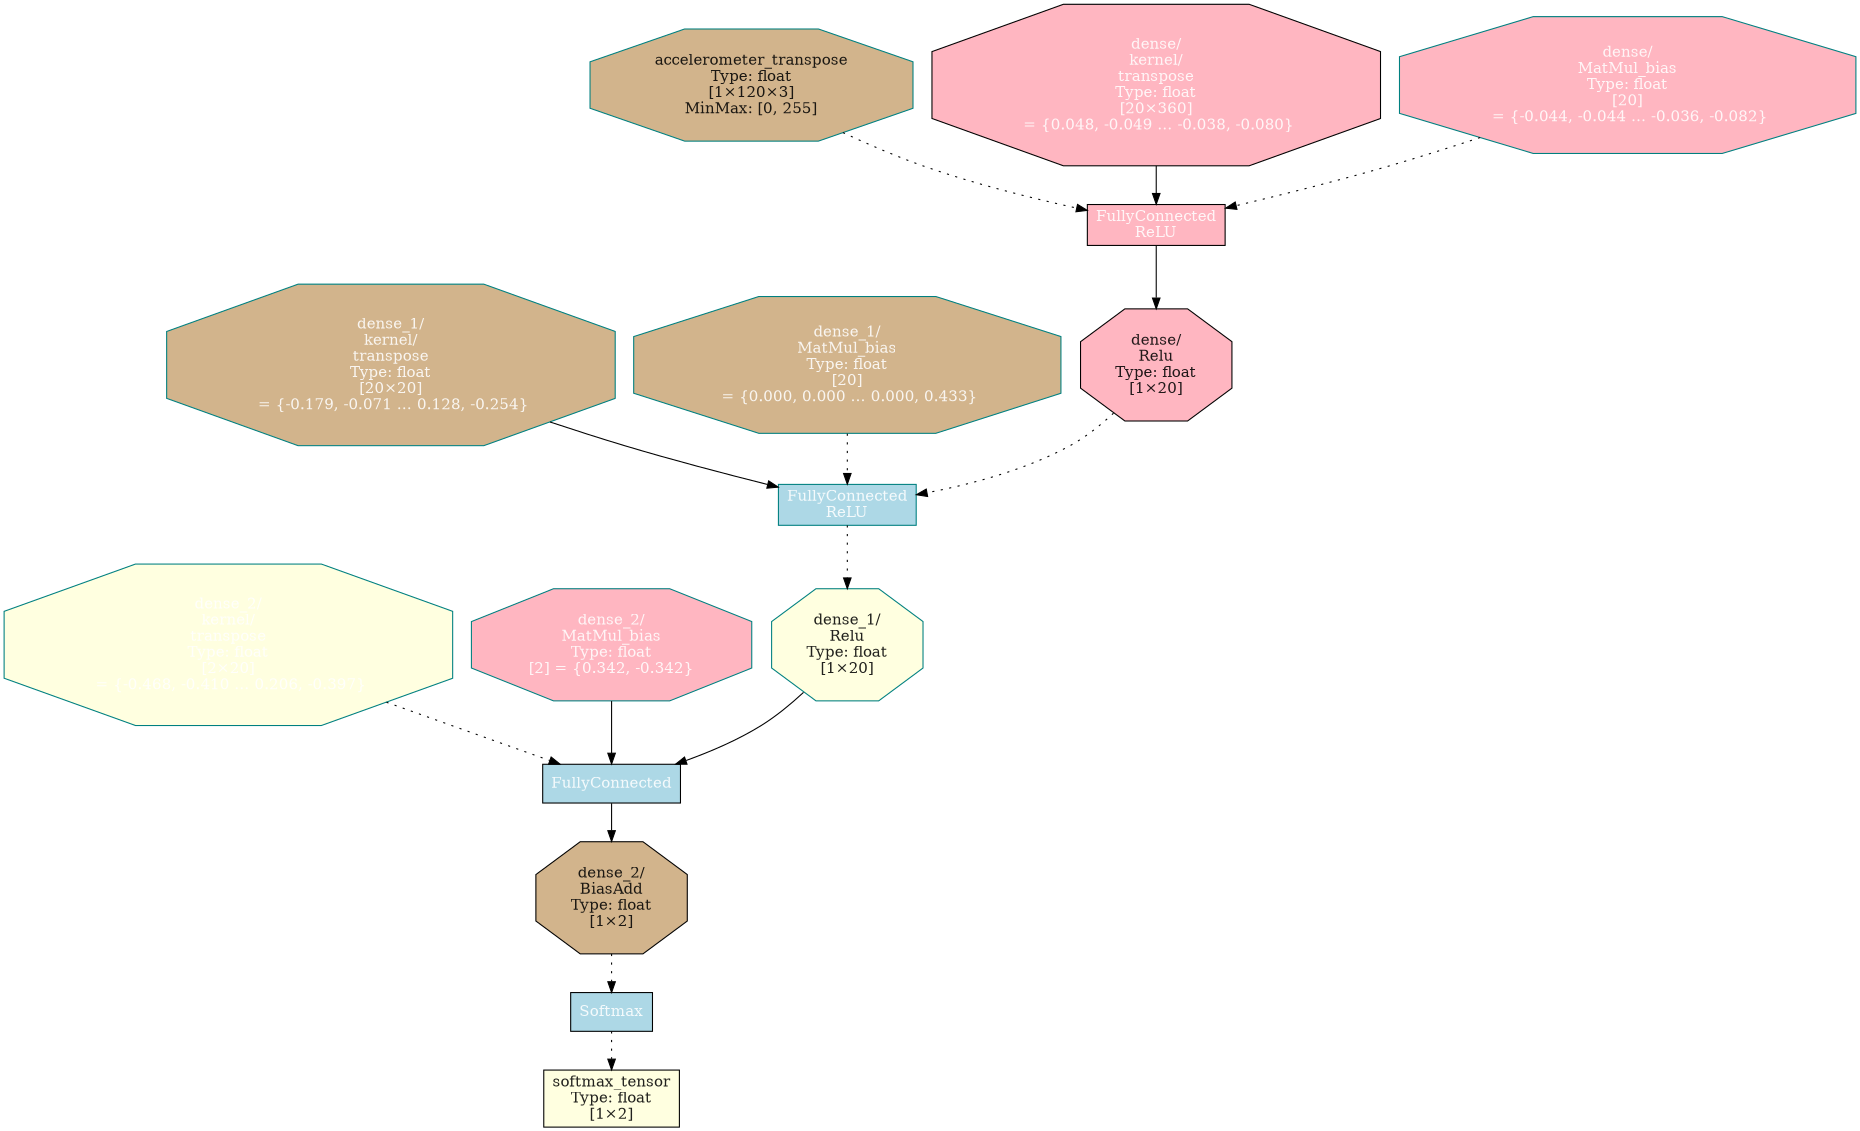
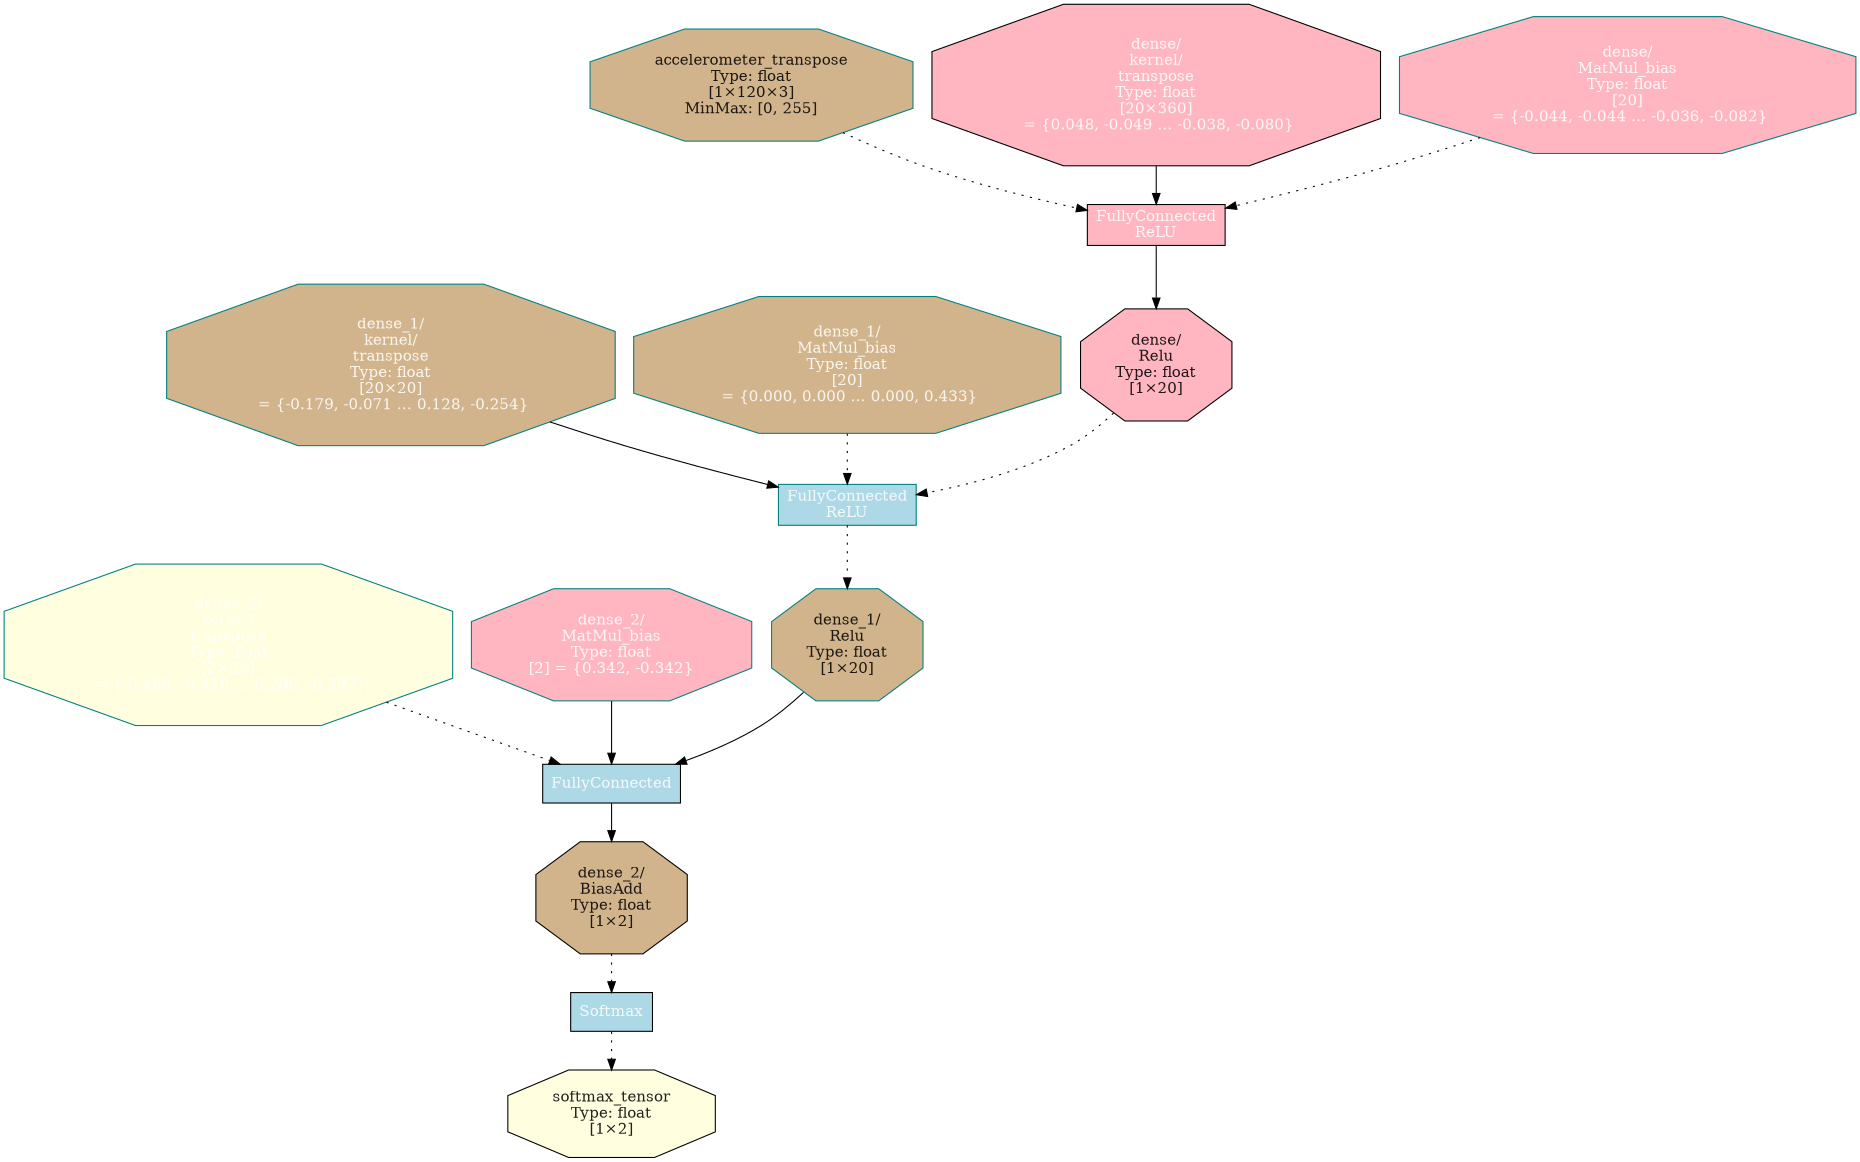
(847, 645) -> (847, 645)
(612, 1099) -> (612, 1114)
